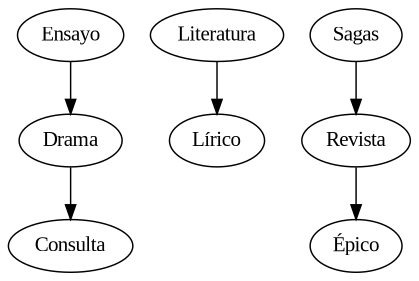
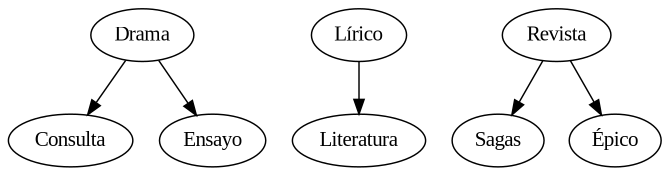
(71, 81) -> (173, 82)
(217, 81) -> (359, 81)
(356, 81) -> (531, 81)
